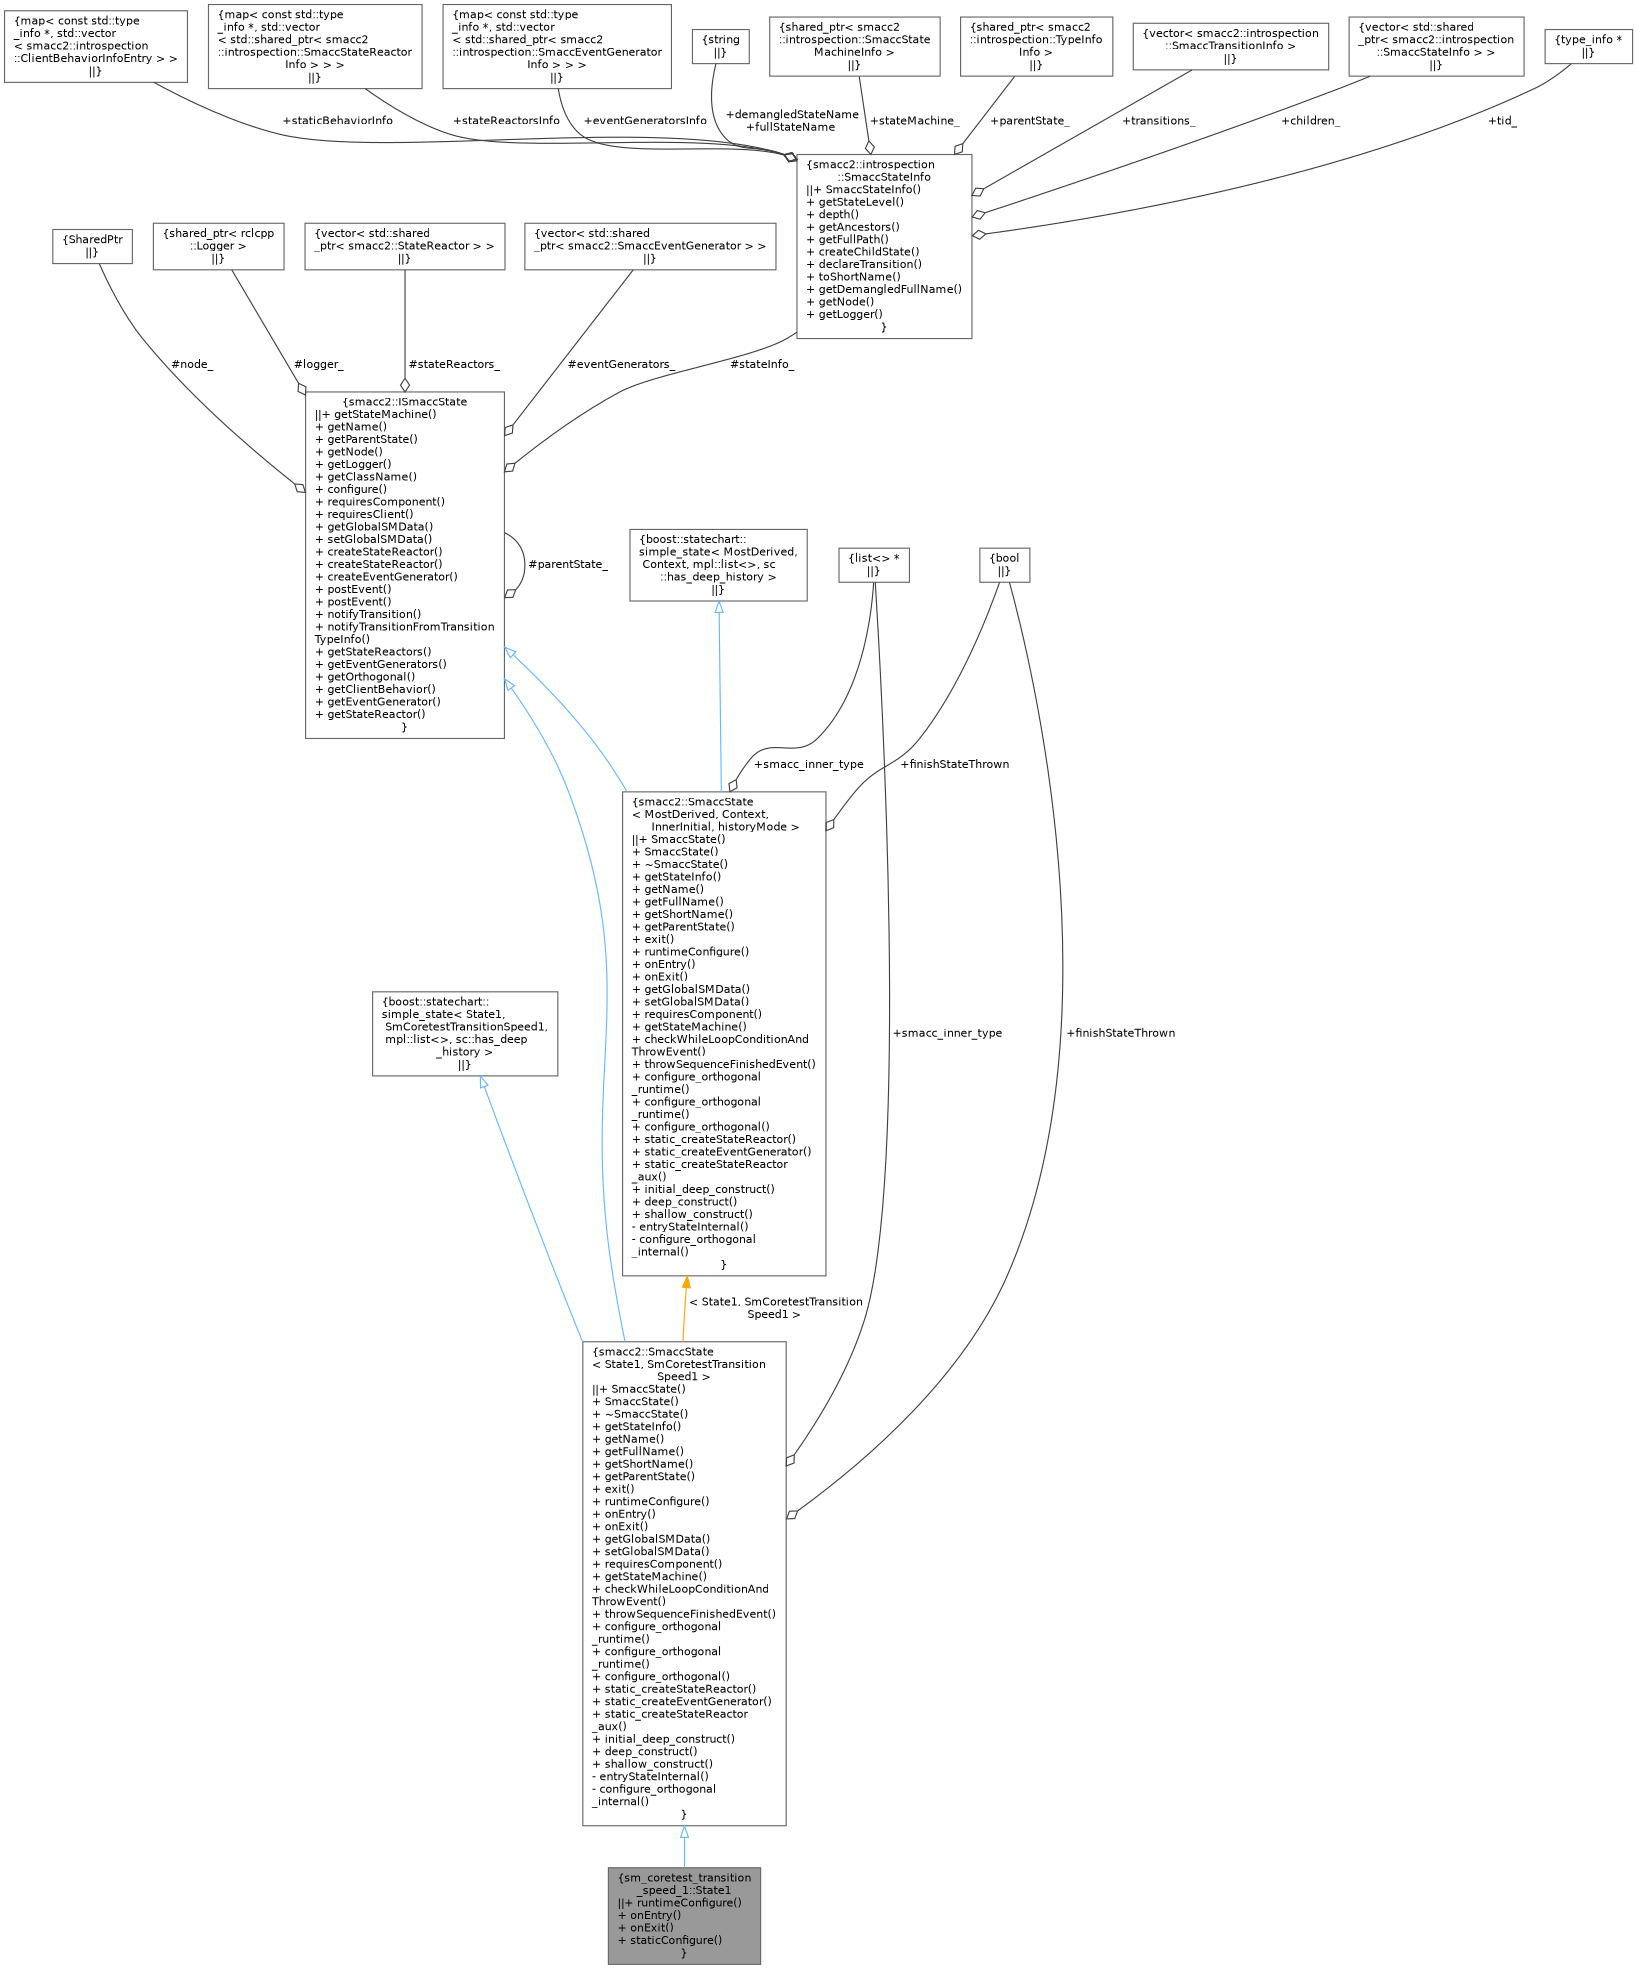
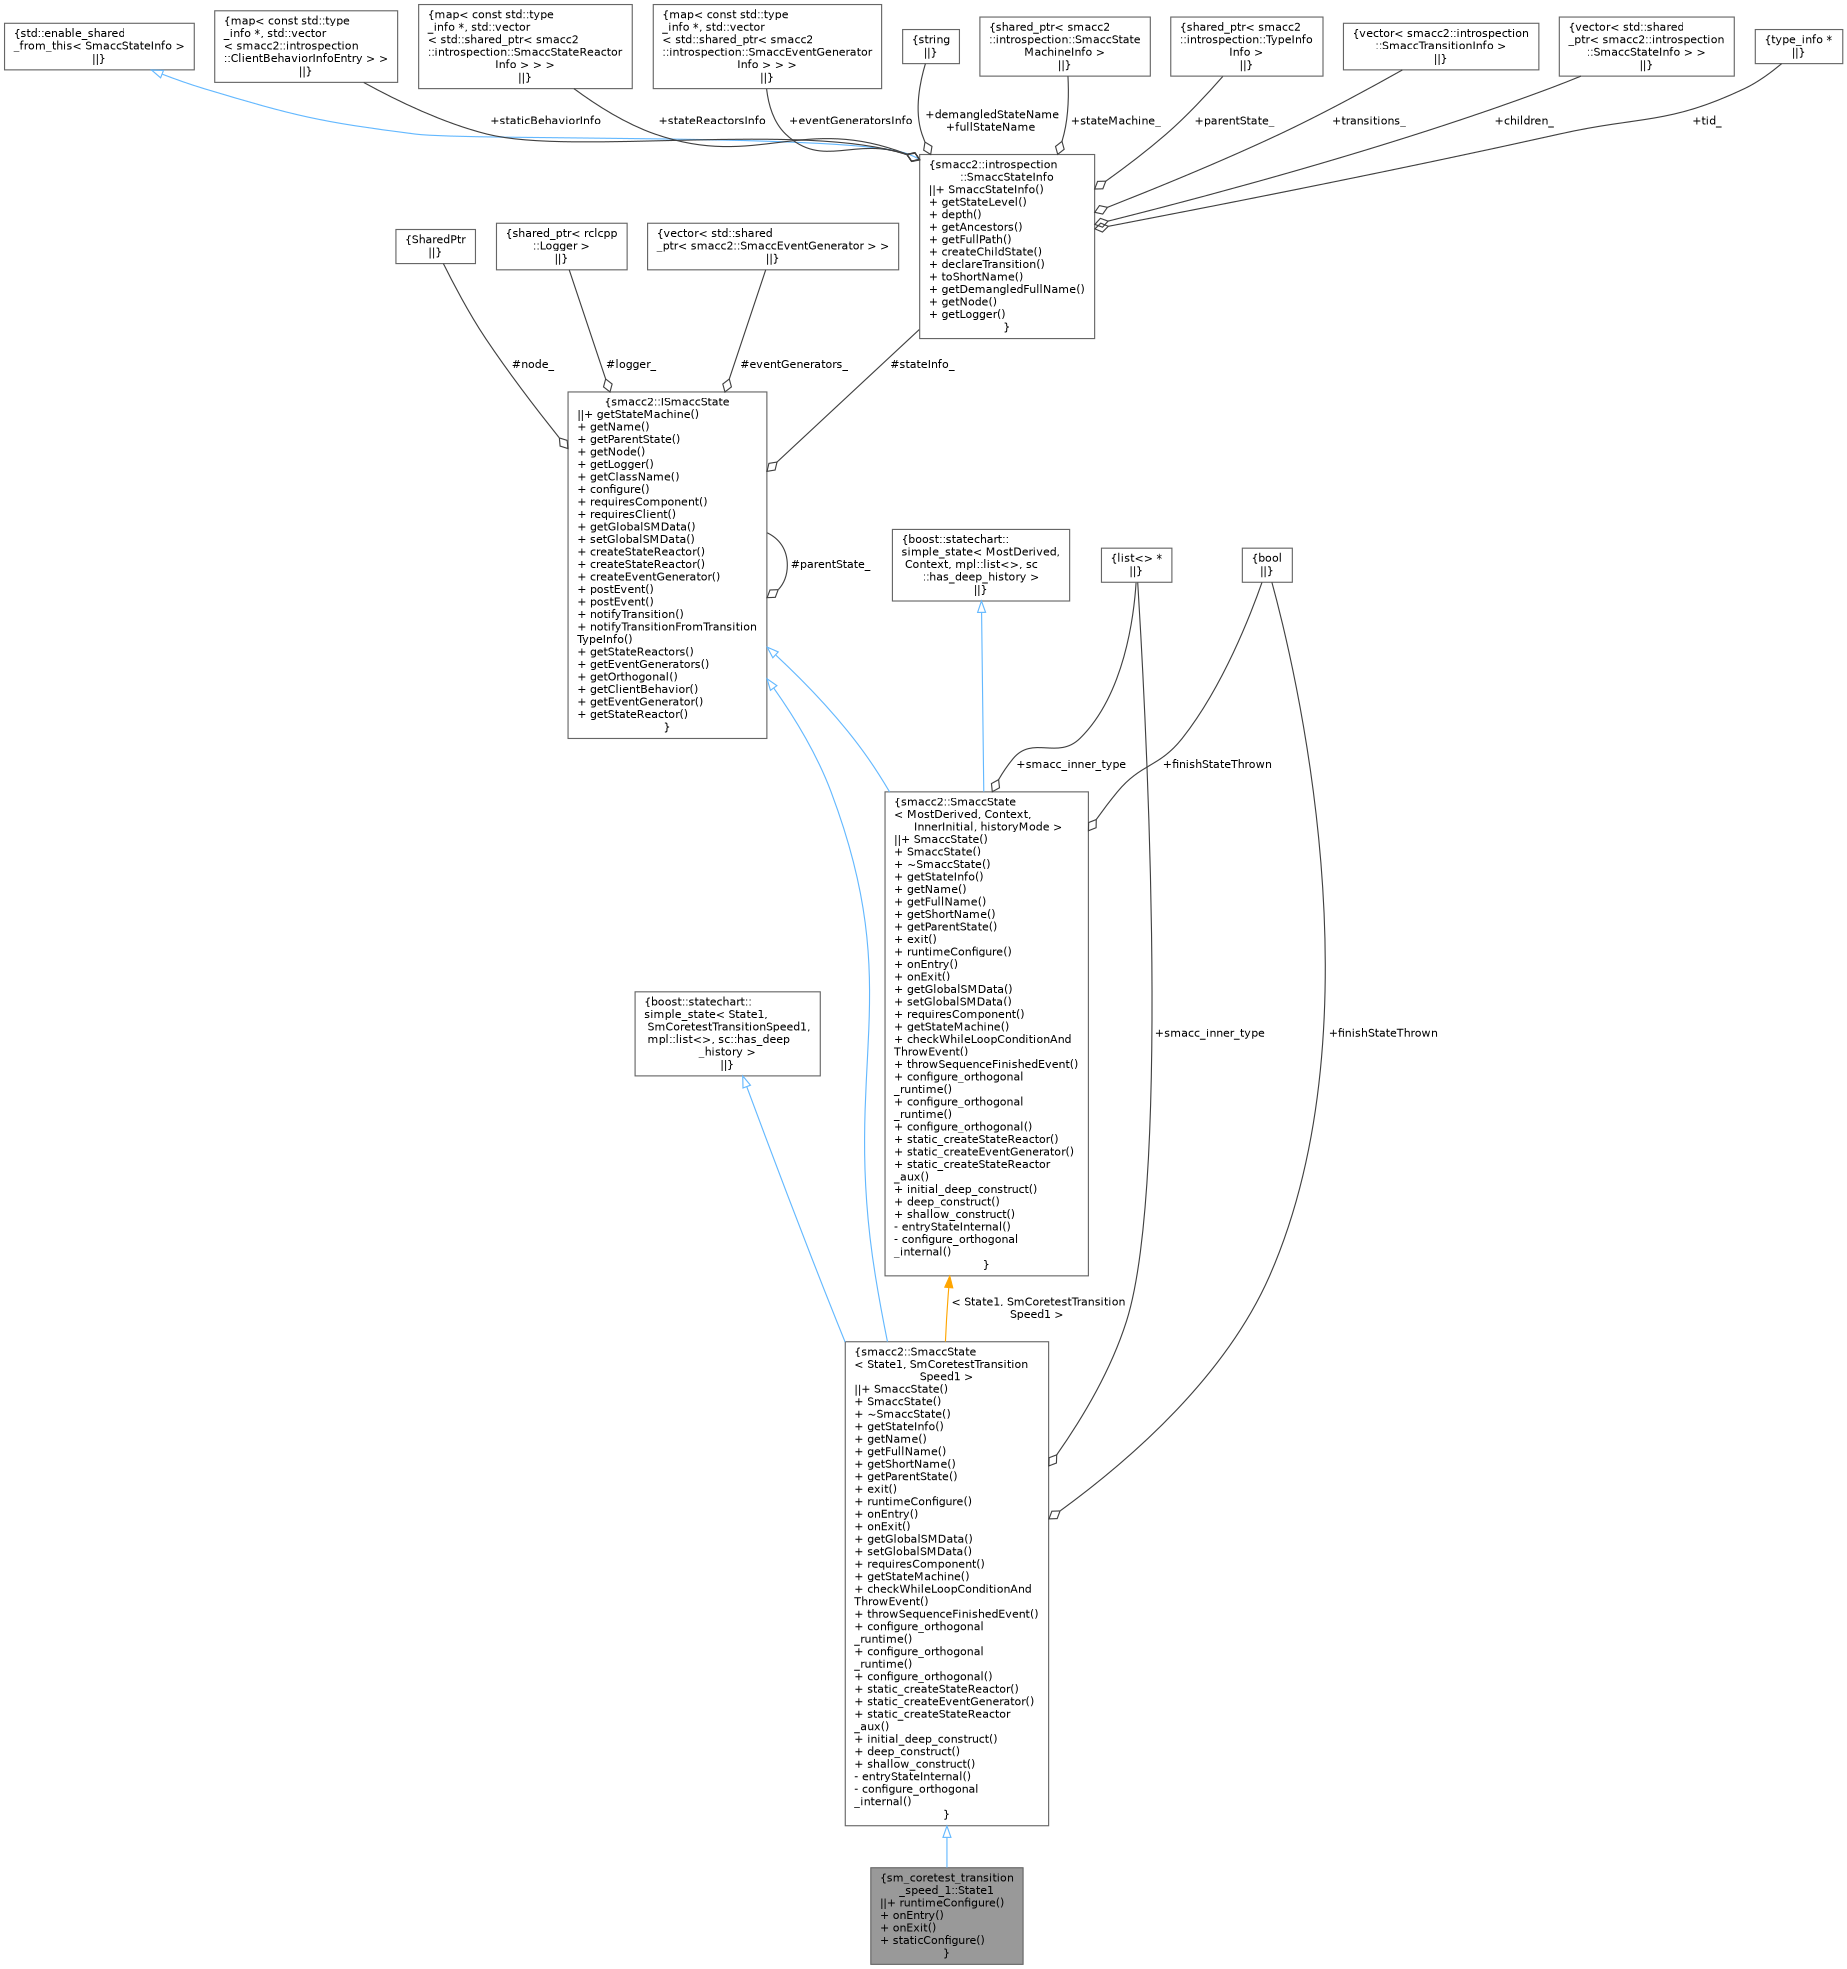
none -> (99, 47)
(405, 247) -> none
